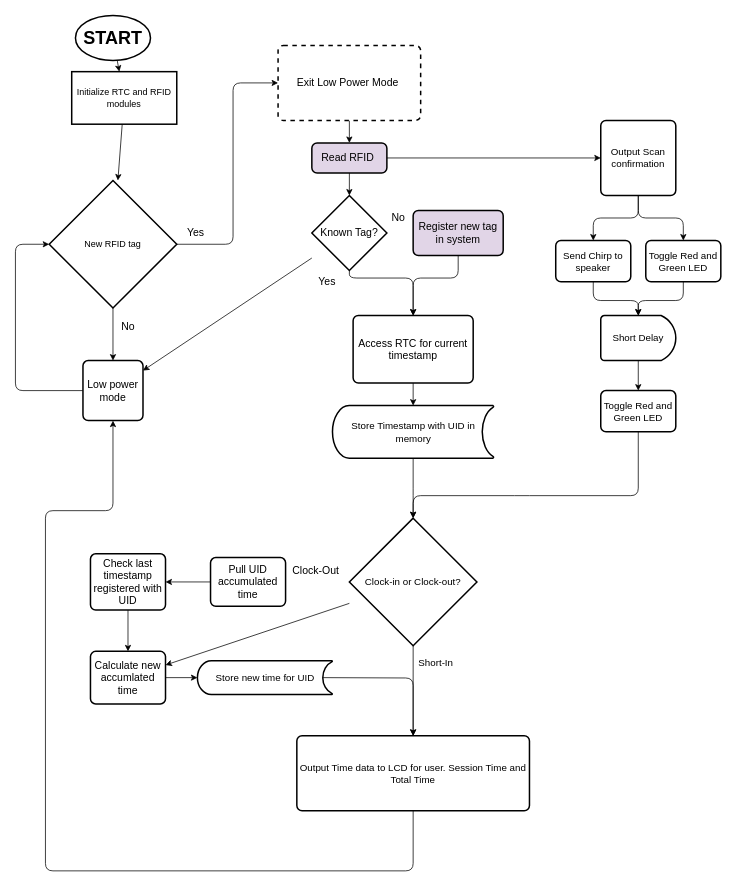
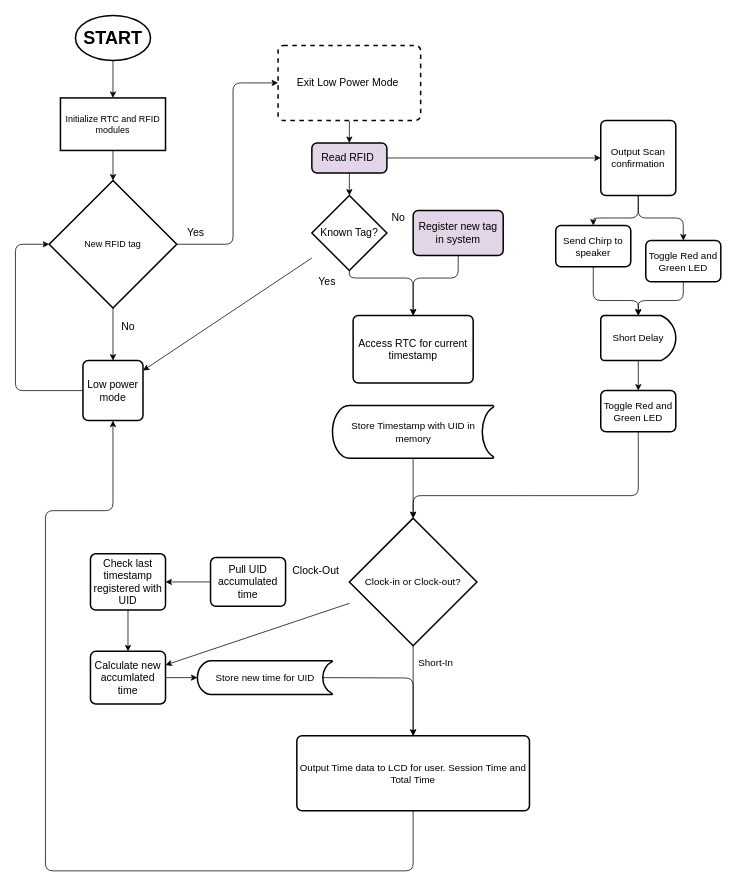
(124, 98) -> (113, 124)
(593, 261) -> (593, 246)
(413, 399) -> none
